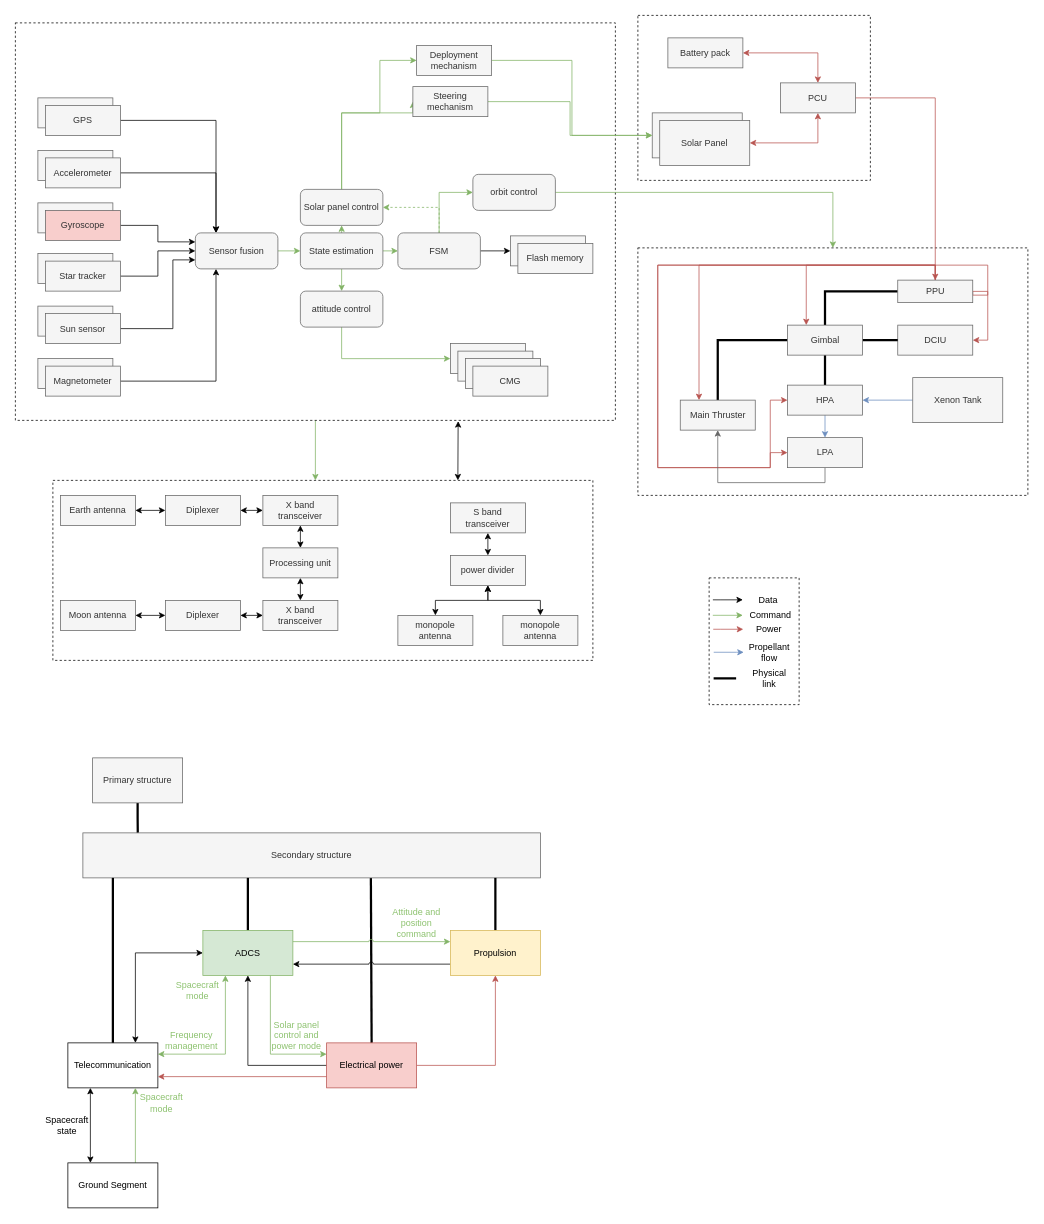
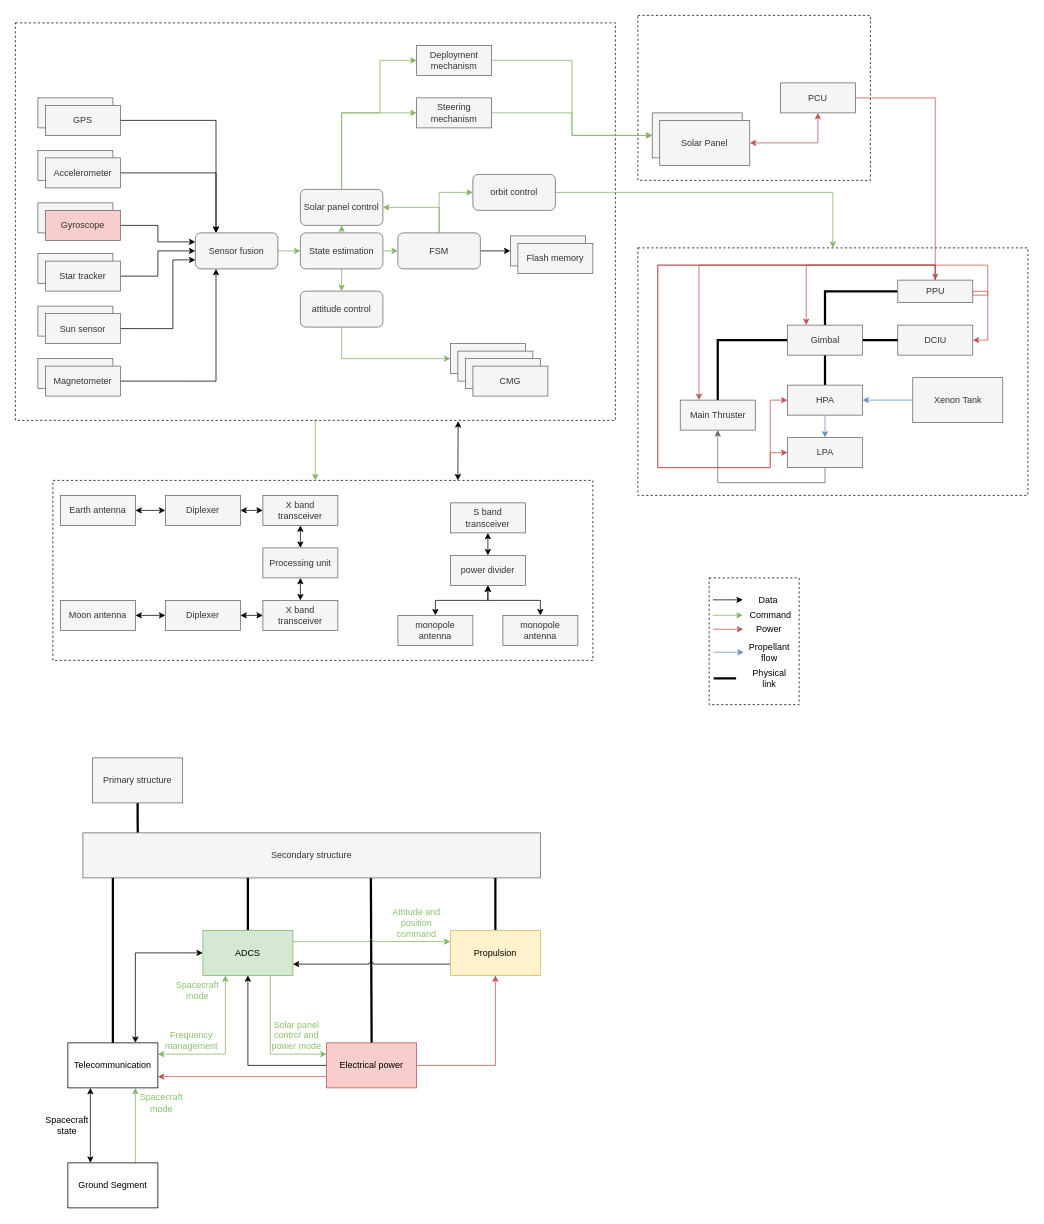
(705, 53) -> none
(817, 53) -> none
(450, 102) -> (454, 113)
(413, 207) -> (413, 207)
